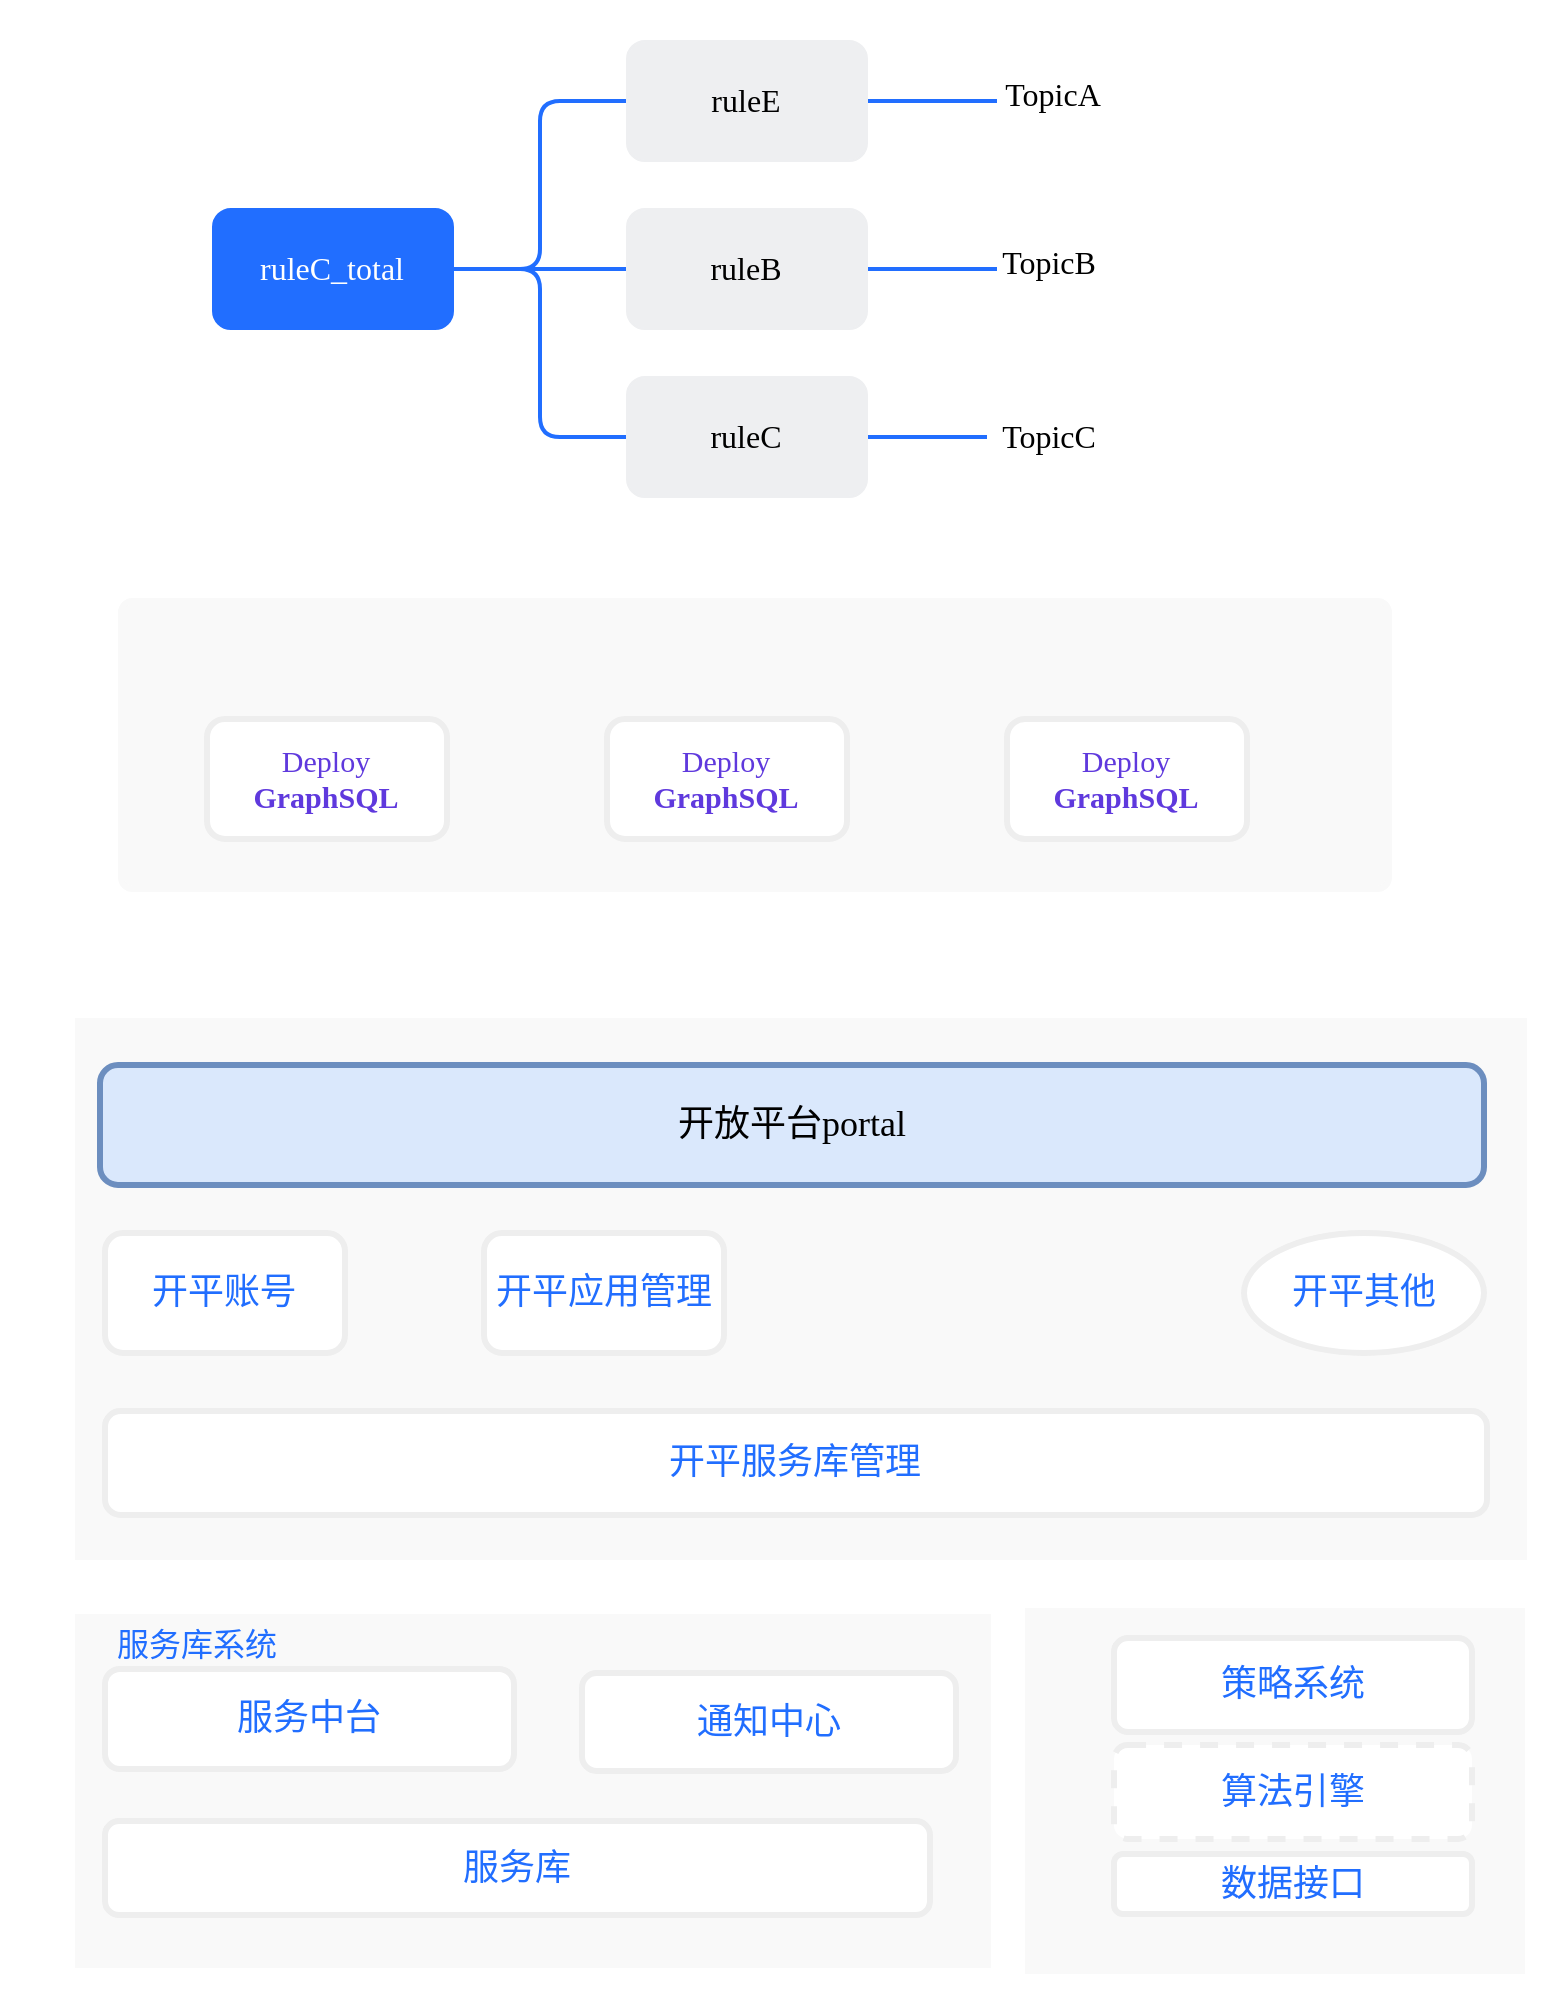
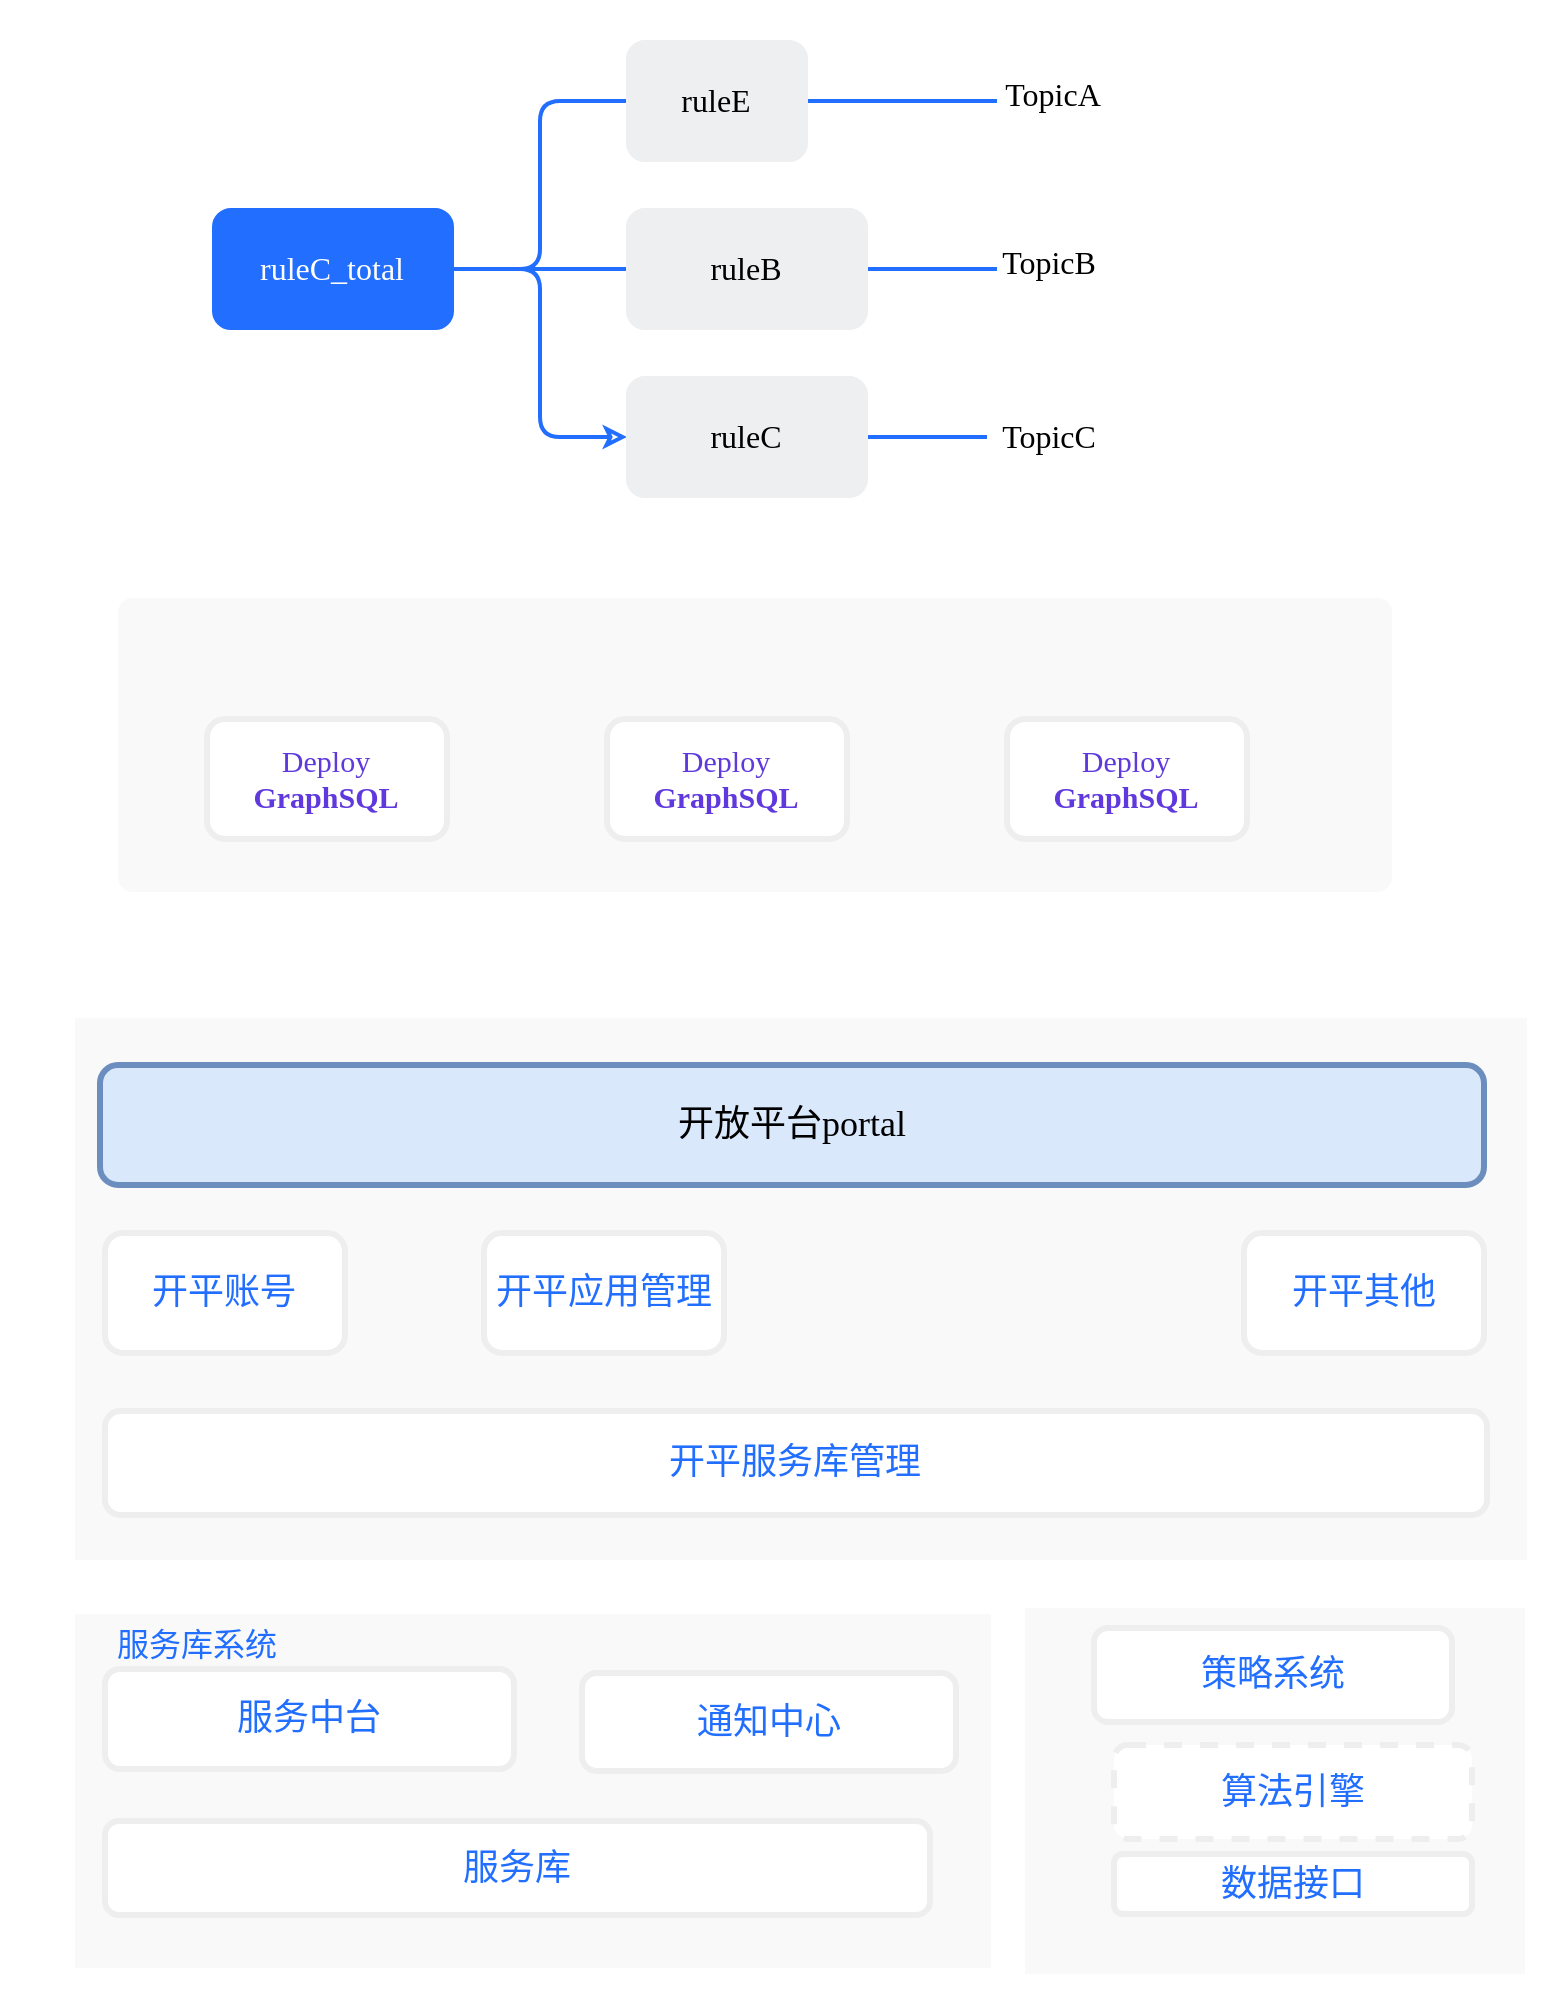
(747, 101) -> (717, 101)
(616, 437) -> (607, 437)
(1364, 1293) -> (1364, 1293)
(1293, 1685) -> (1273, 1675)
